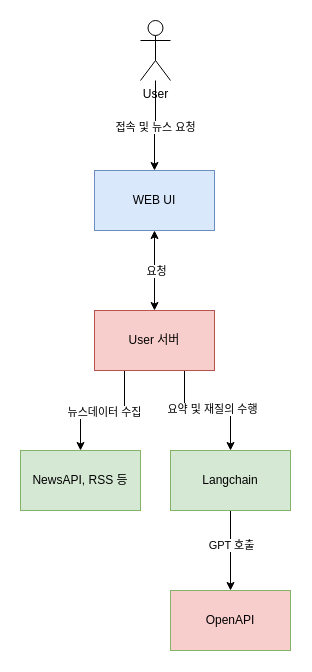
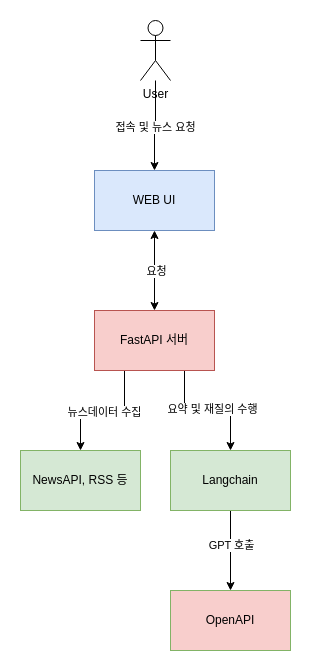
(155, 341) -> (155, 341)
